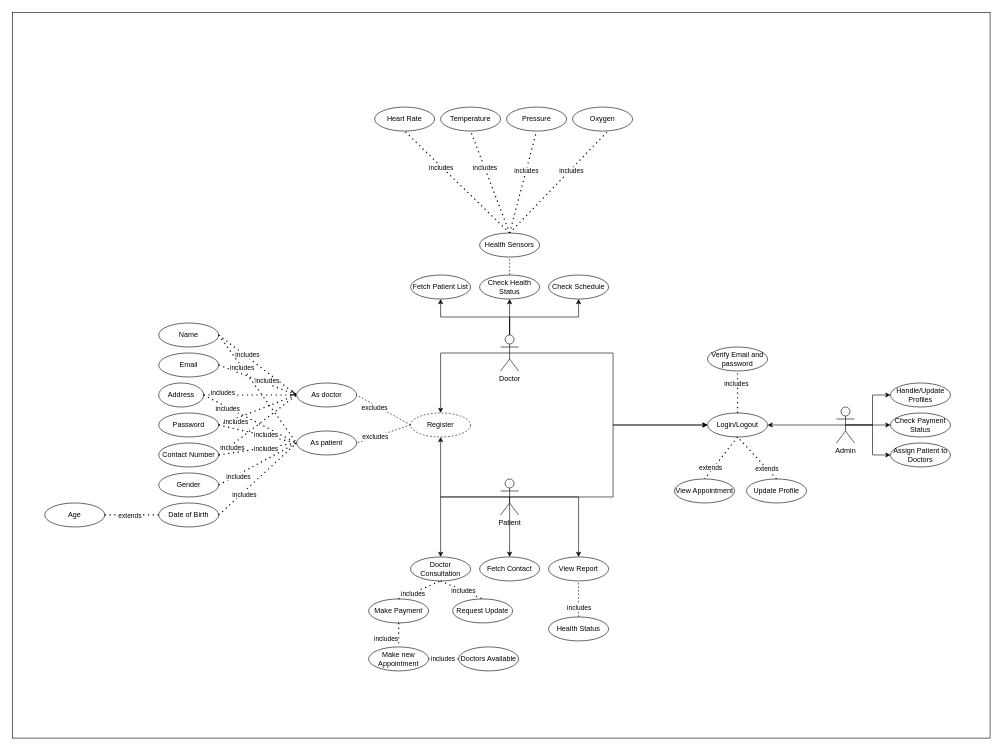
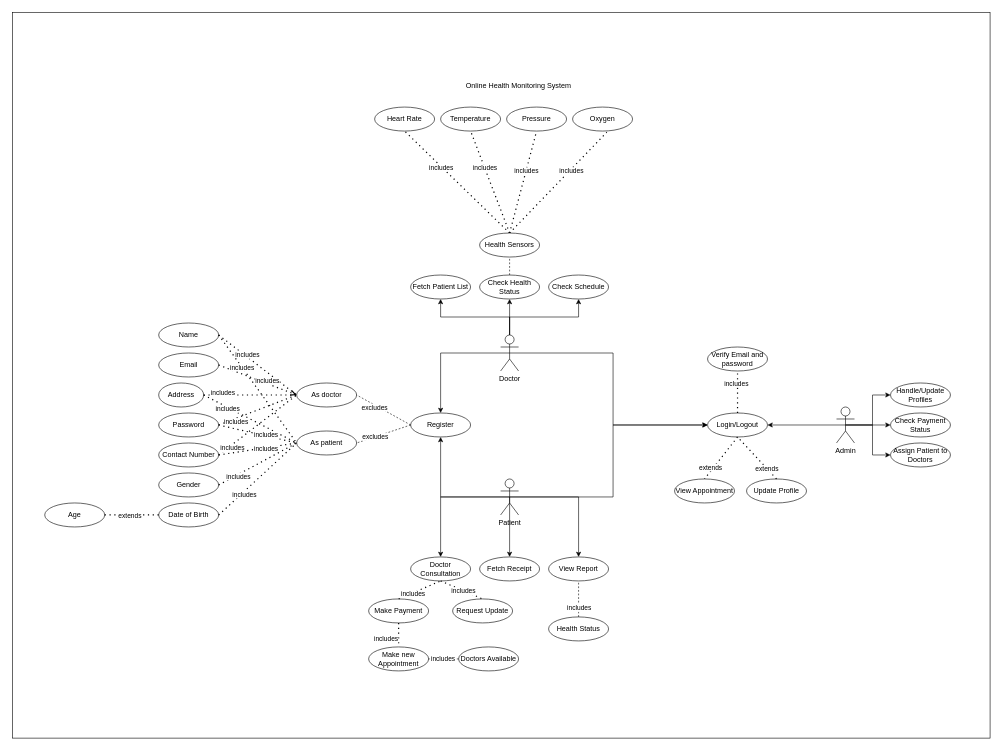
none -> (519, 86)
(441, 425) -> (441, 425)
(510, 569) -> (510, 569)
